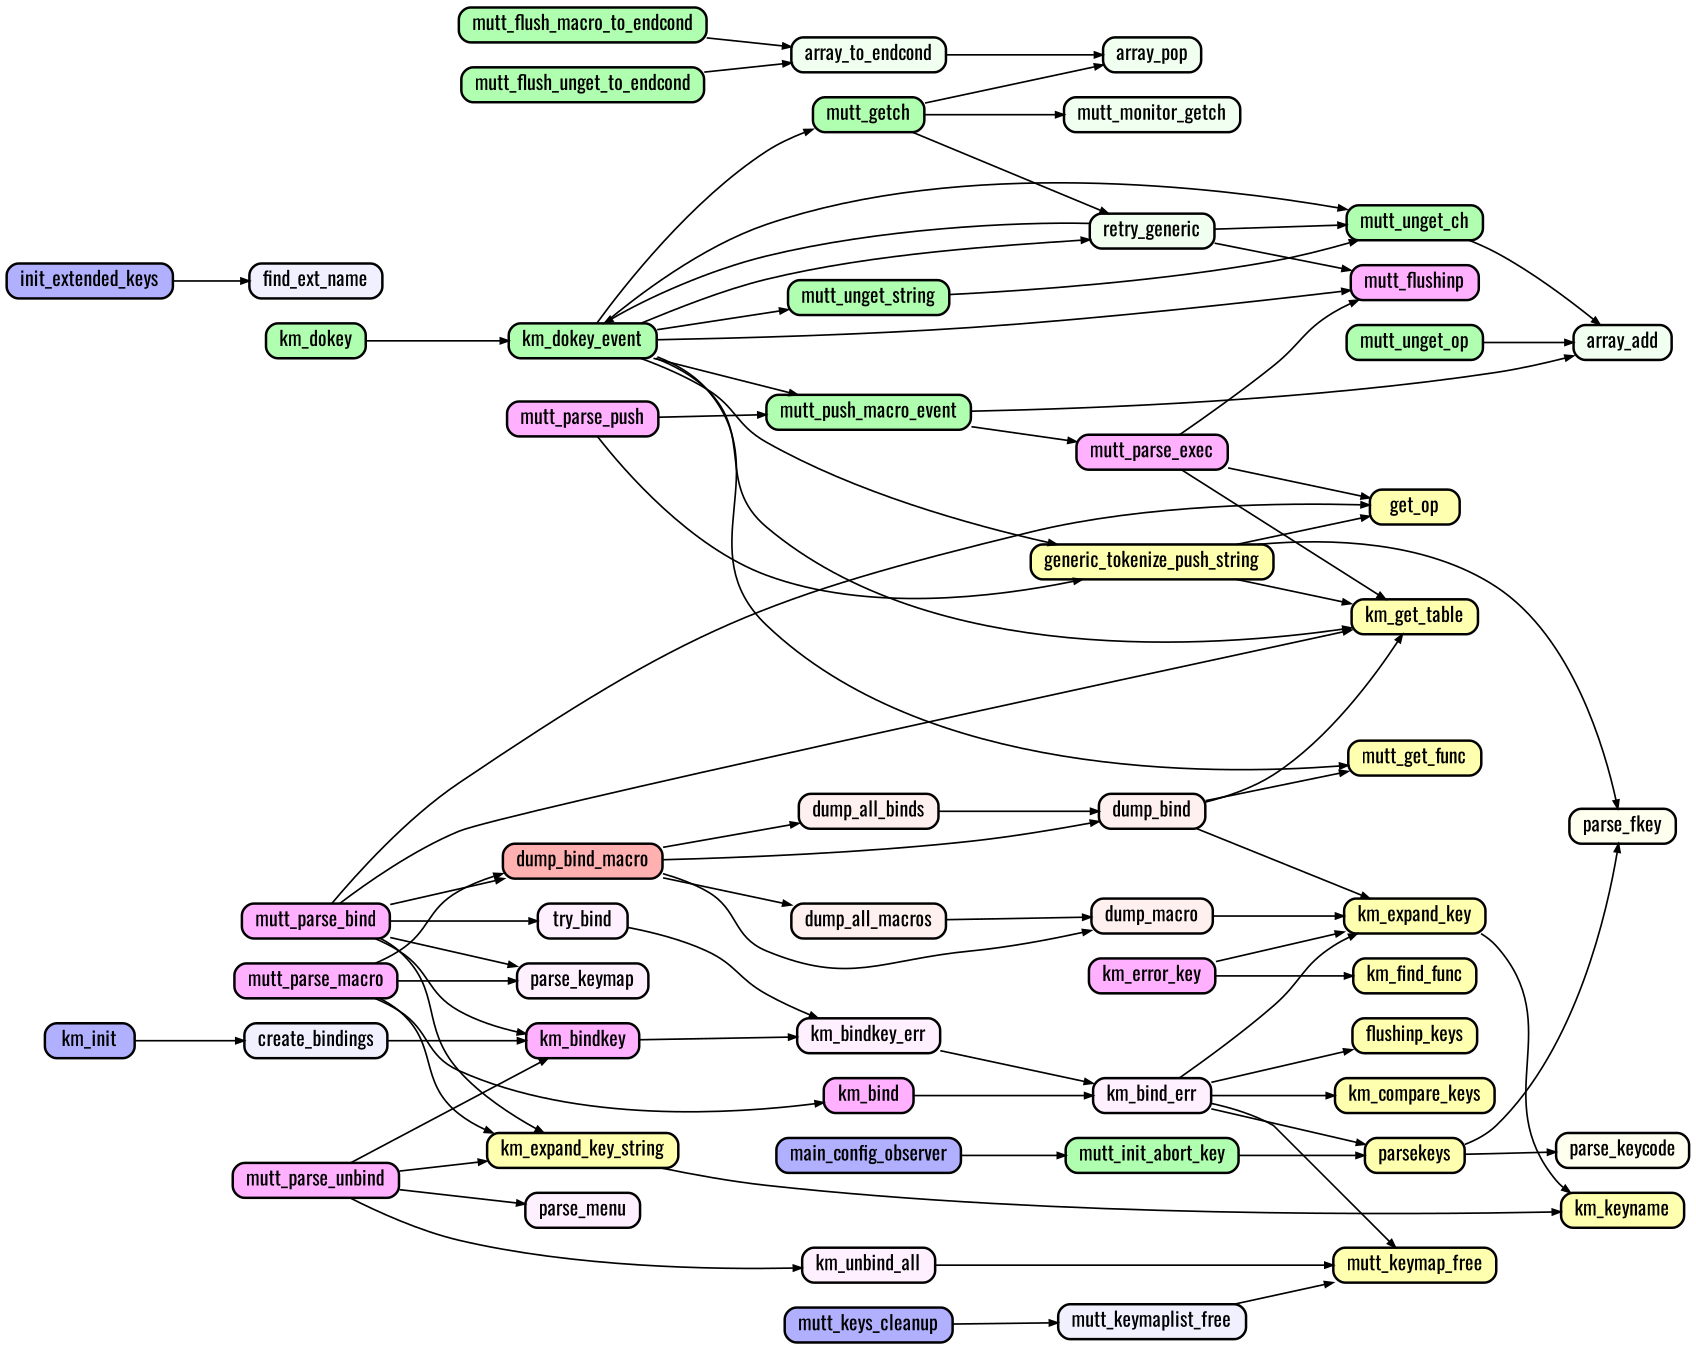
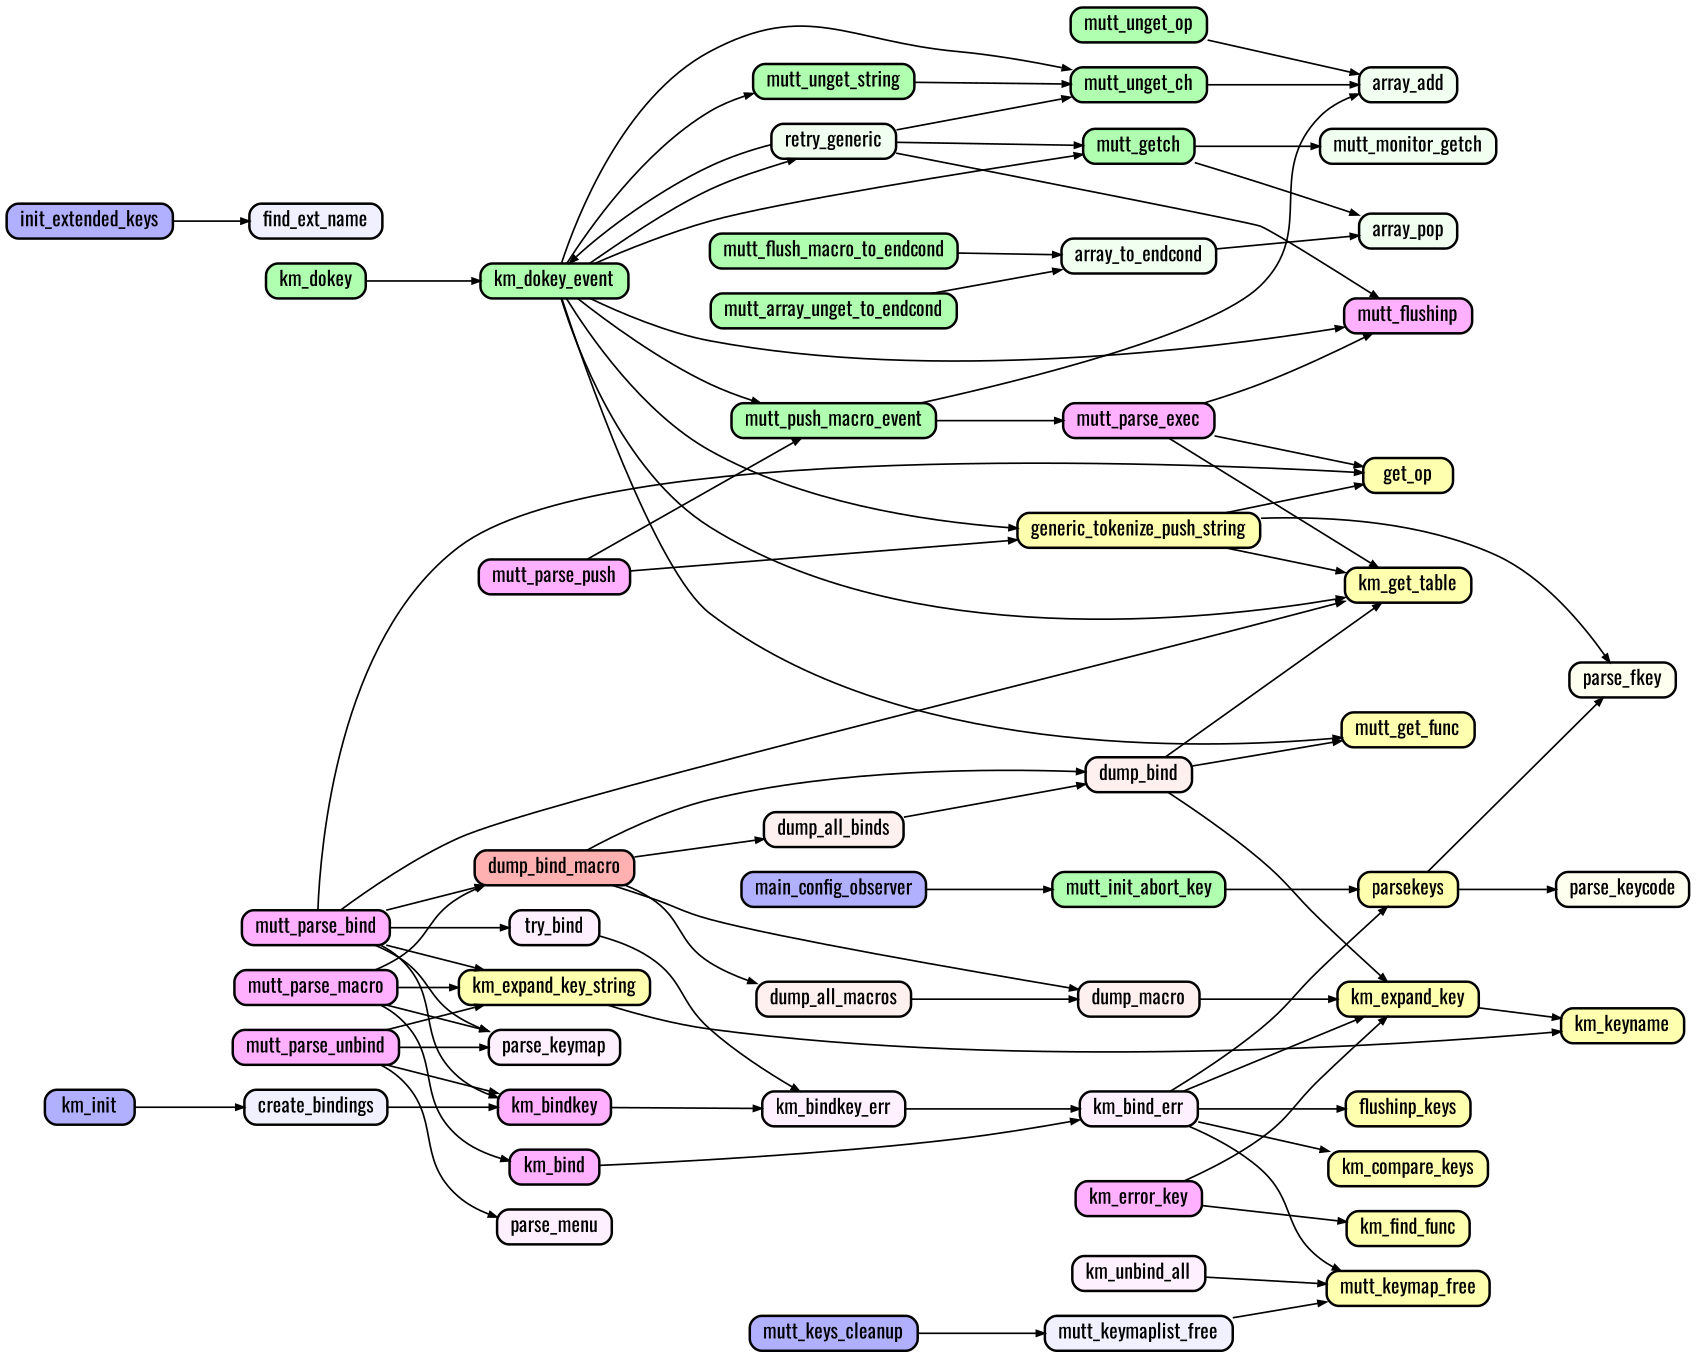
(583, 85) -> (834, 311)
(1006, 171) -> (985, 144)
(567, 1258) -> (450, 1047)
